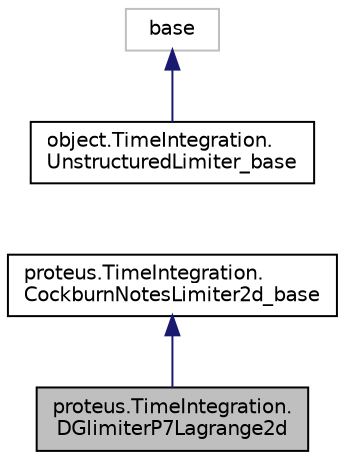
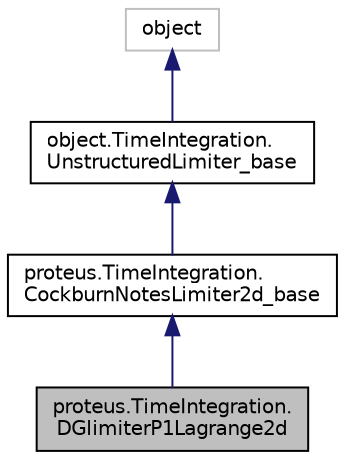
(172, 30) -> (172, 30)
none -> (172, 229)
(172, 419) -> (172, 419)
